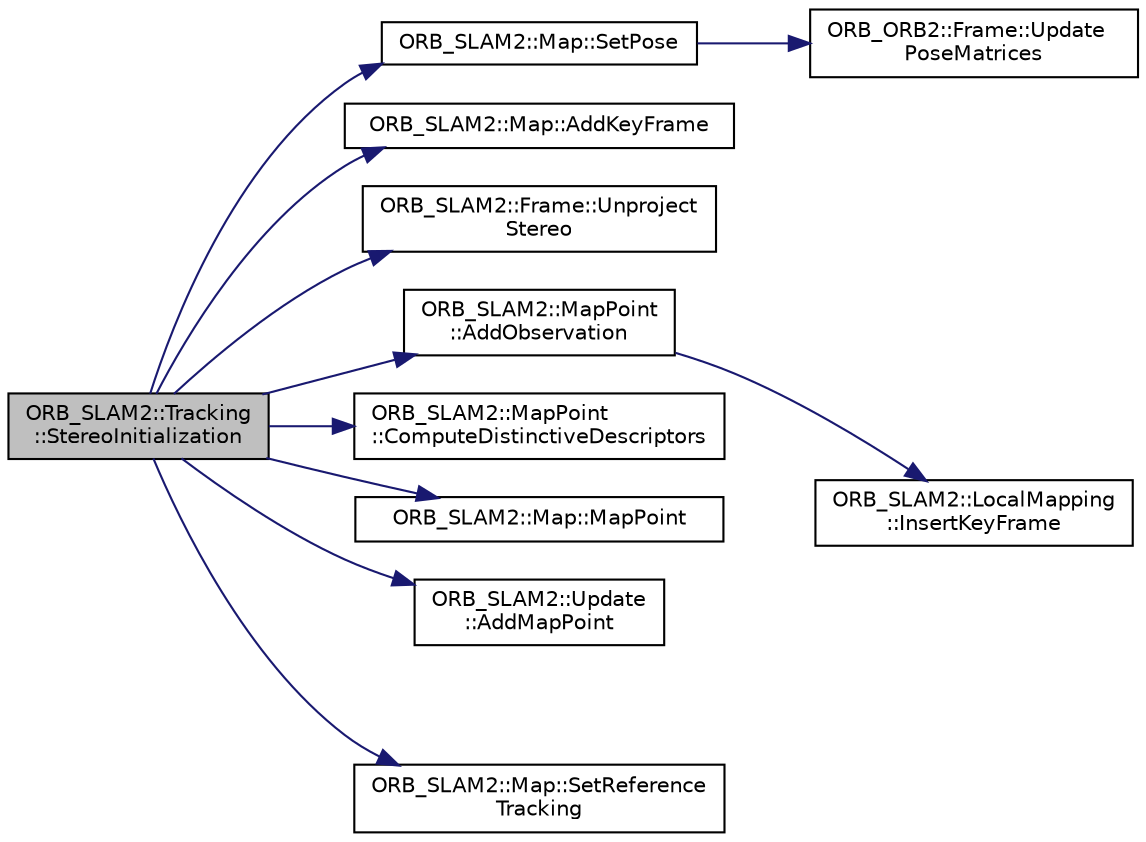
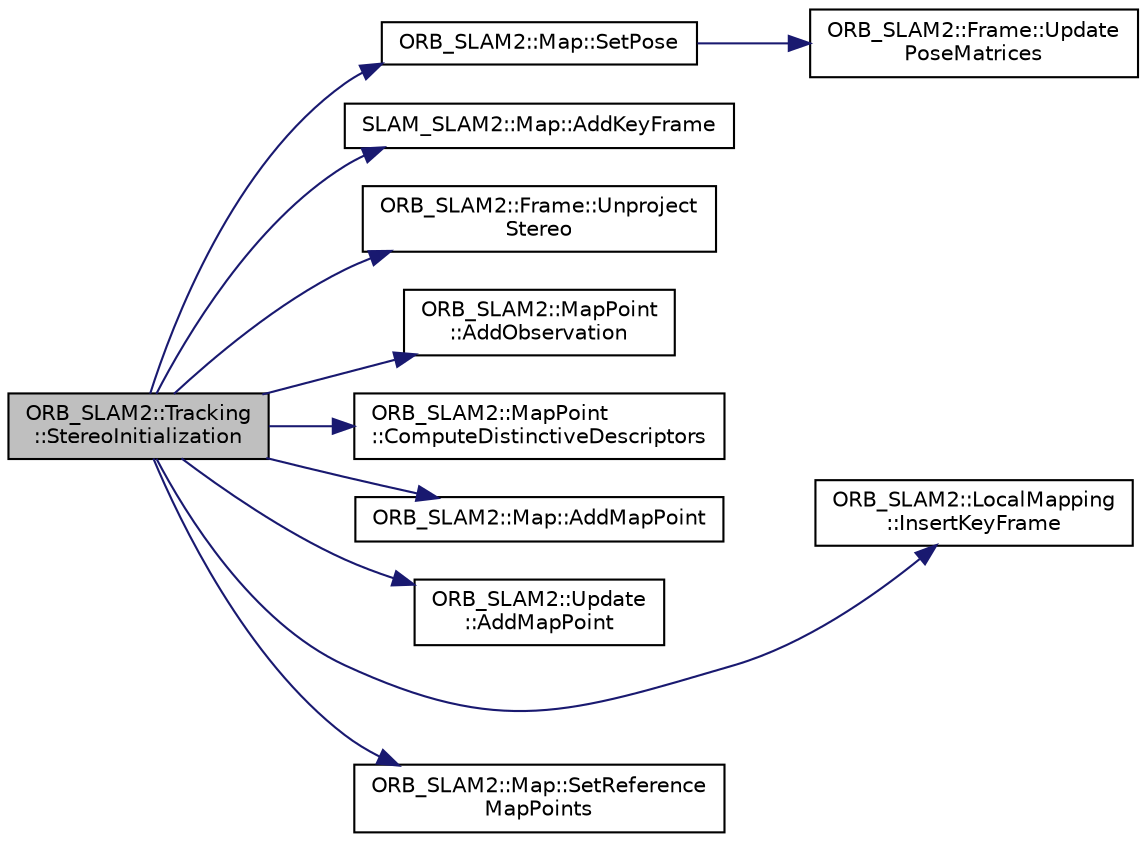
(974, 43) -> (974, 43)
(539, 126) -> (539, 126)
(796, 403) -> (504, 710)
(539, 519) -> (539, 519)
(539, 799) -> (539, 799)
